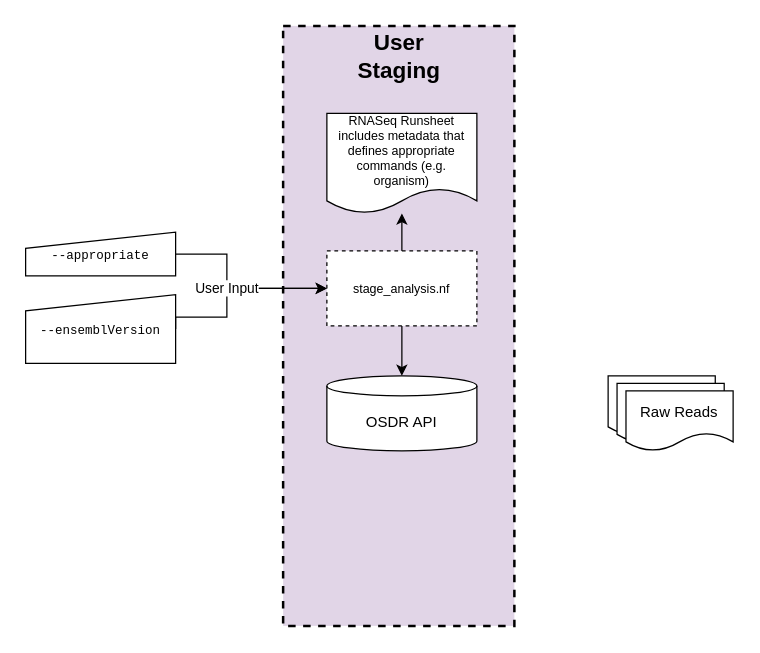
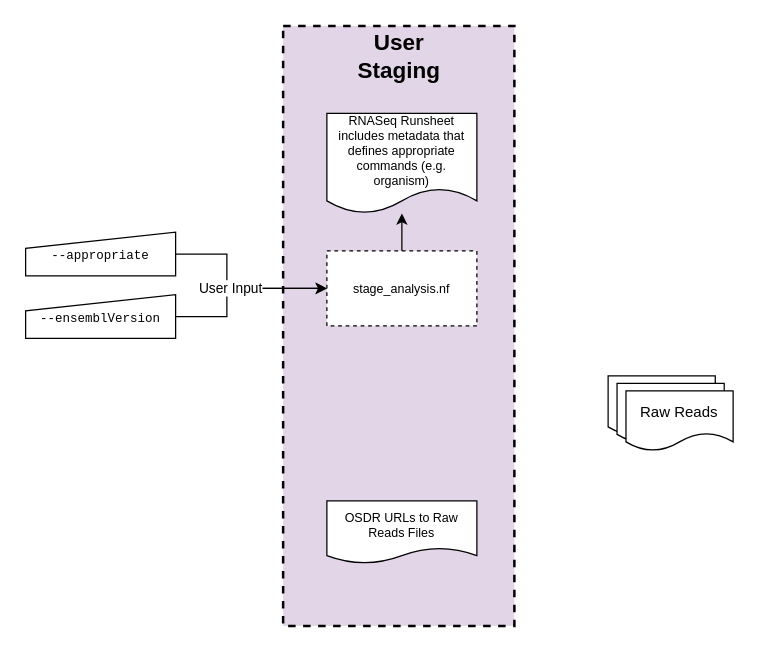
(101, 329) -> (101, 316)
(402, 347) -> none
(402, 413) -> none
none -> (402, 532)
